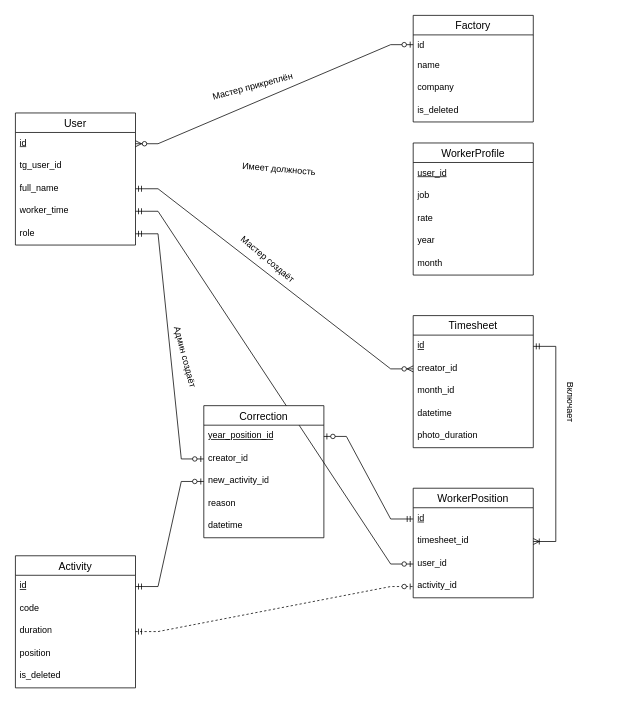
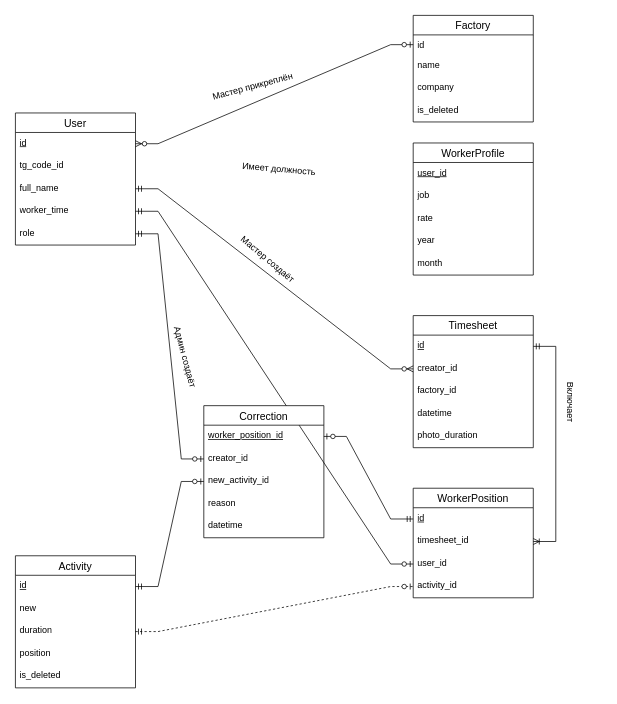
(44, 166) -> (44, 166)
(436, 391) -> (441, 391)
(245, 436) -> (250, 436)
(30, 608) -> (27, 608)
